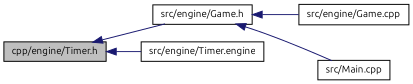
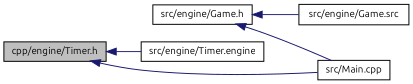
(354, 15) -> (354, 15)
(134, 32) -> (209, 74)
